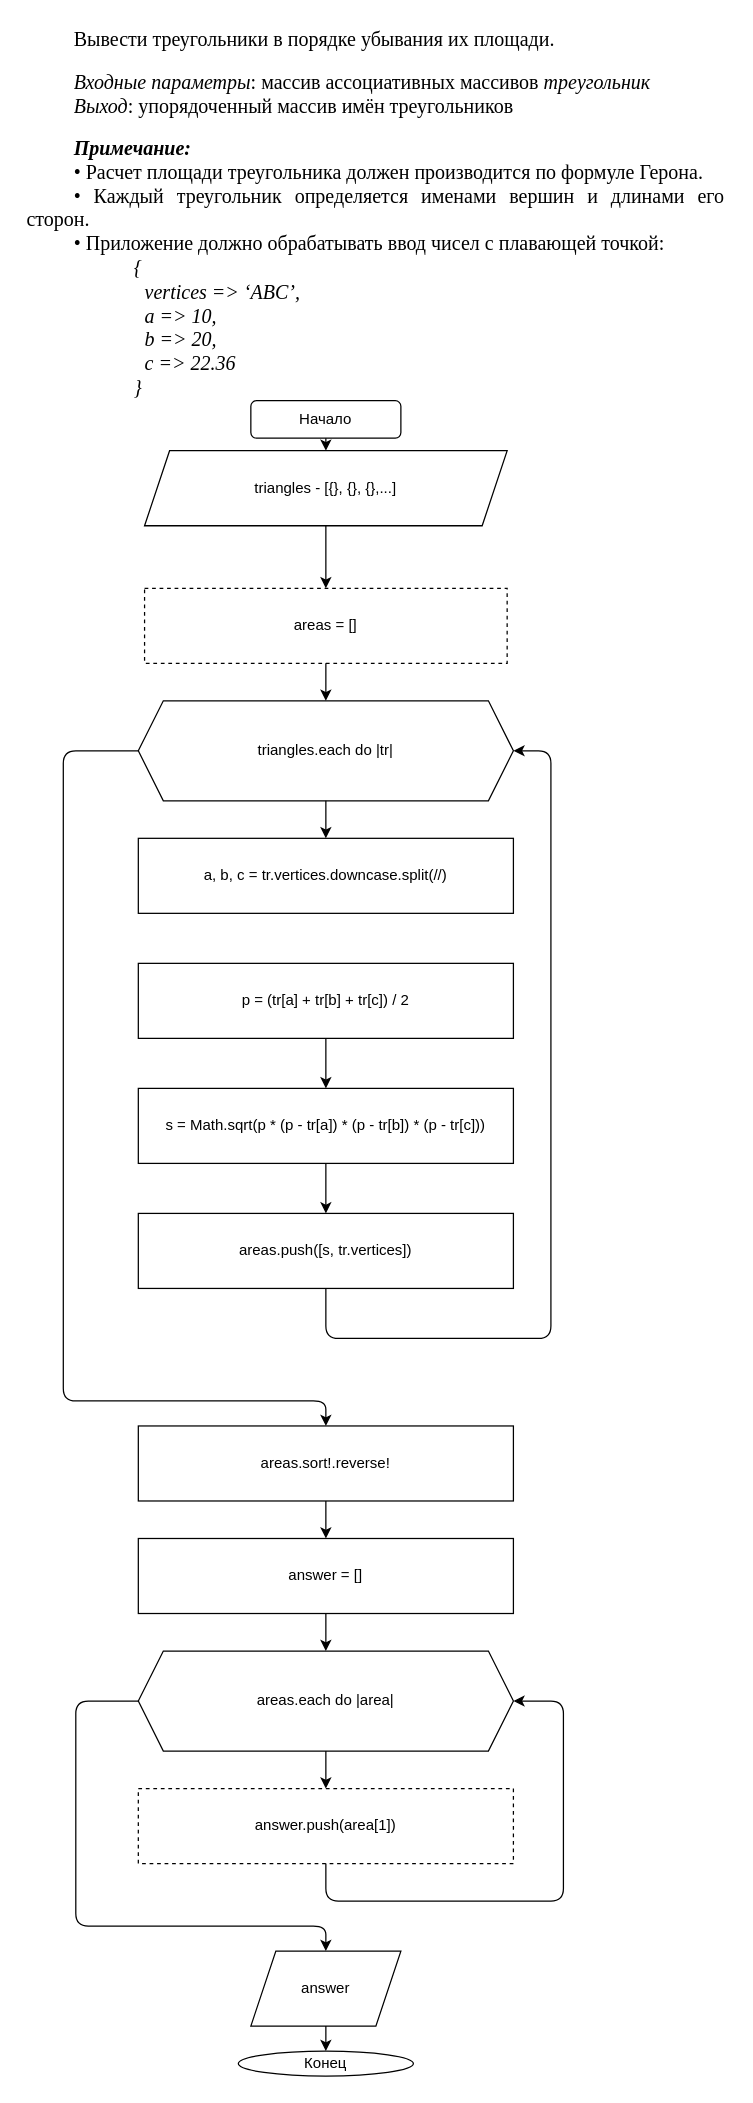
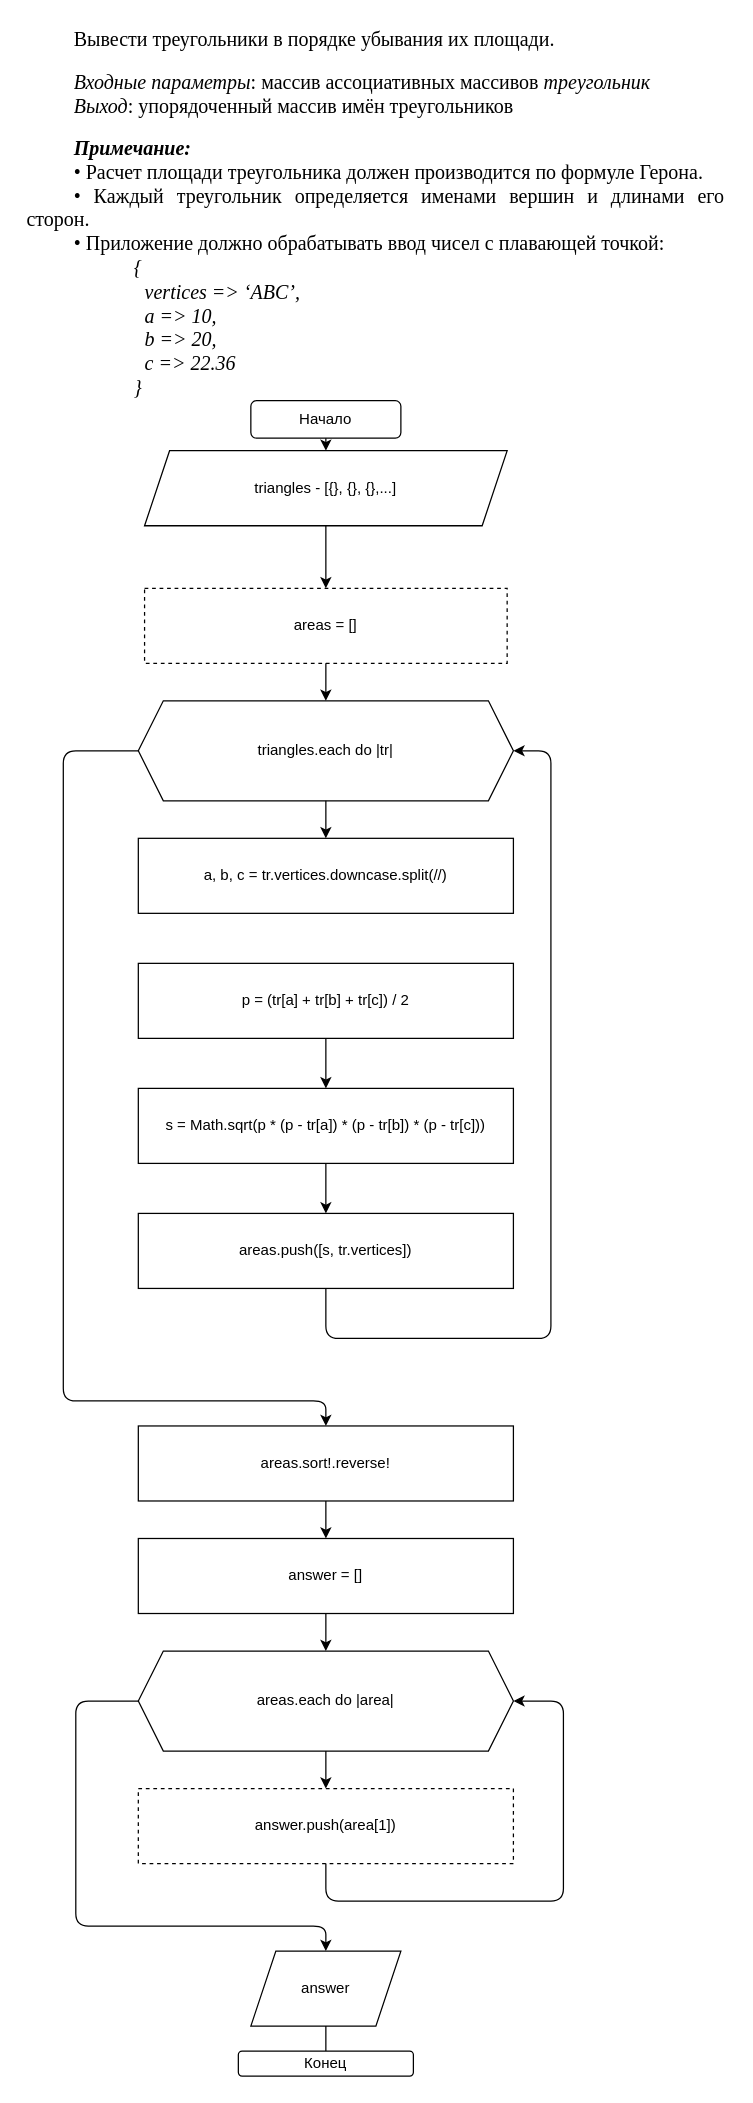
(326, 2041) -> (326, 2044)
(326, 2063) -> (326, 2063)
